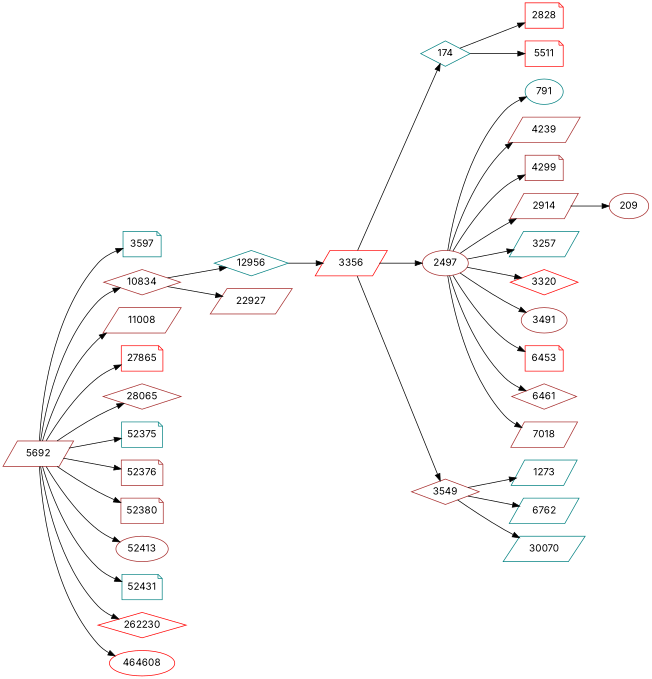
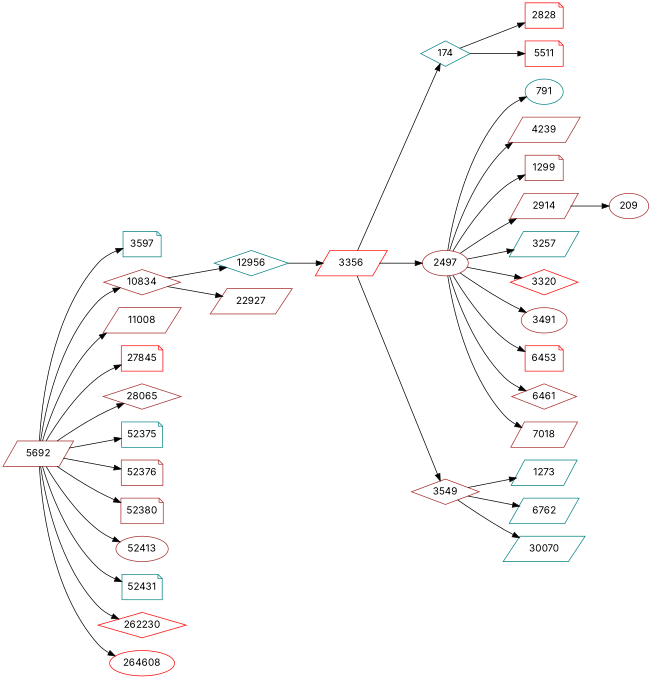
(544, 168) -> (544, 168)
(142, 358) -> (142, 358)
(142, 663) -> (142, 663)
